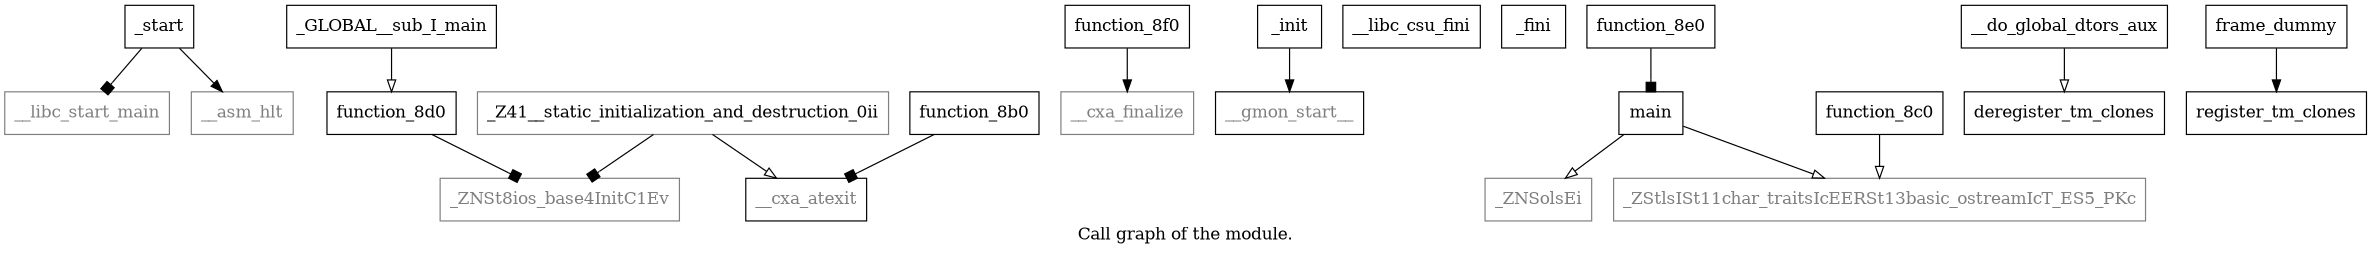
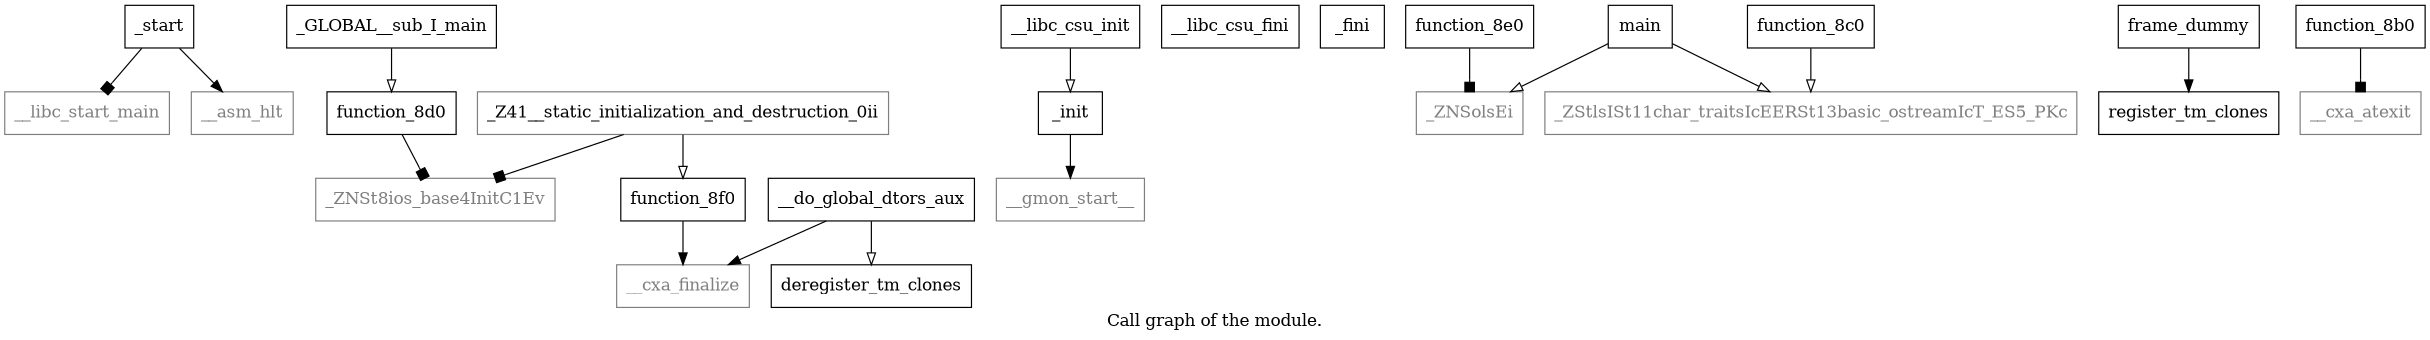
none -> (1070, 27)
(1651, 64) -> (1470, 64)
(1290, 113) -> (1070, 200)
(740, 153) -> (683, 151)
(806, 200) -> (2361, 113)
none -> (783, 240)
